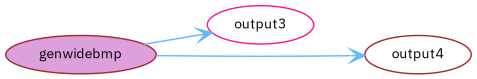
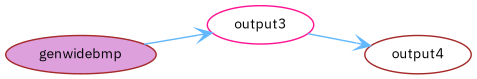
(253, 56) -> (332, 38)
